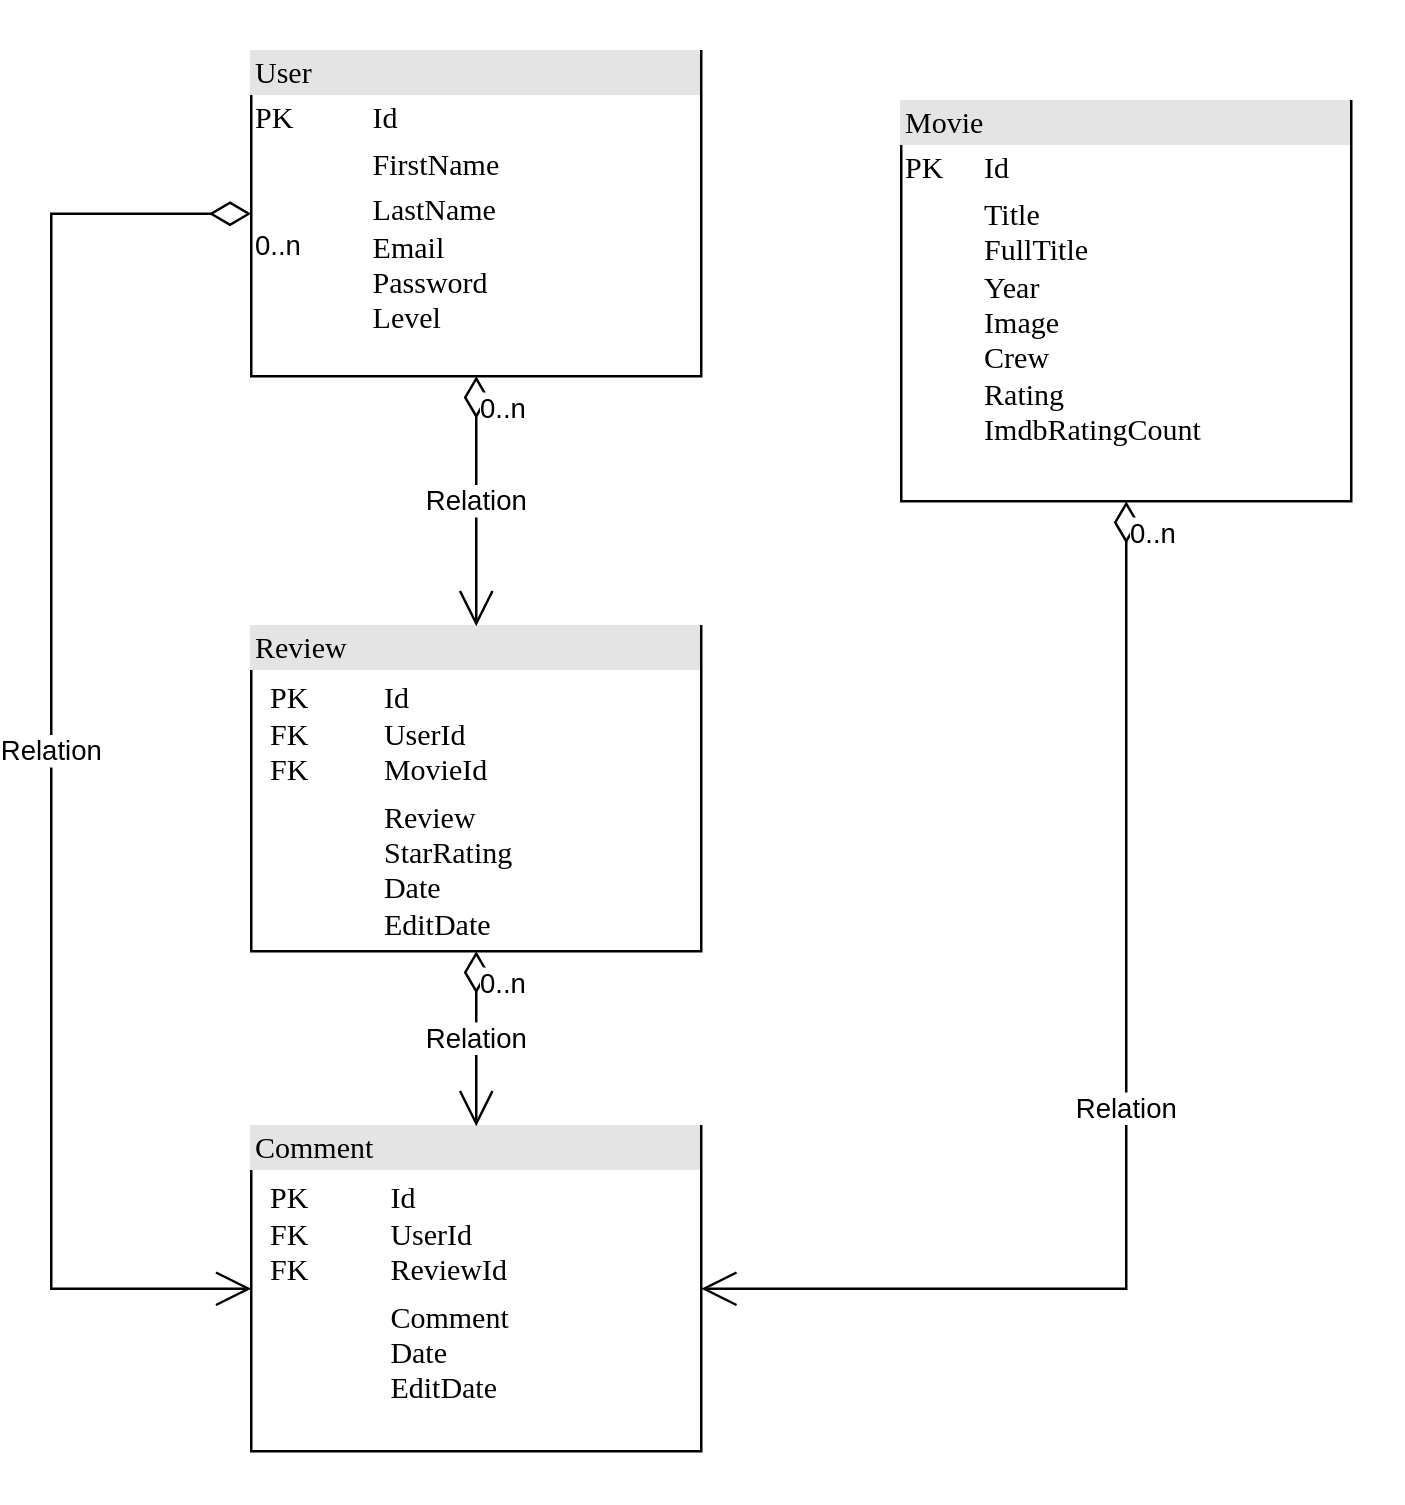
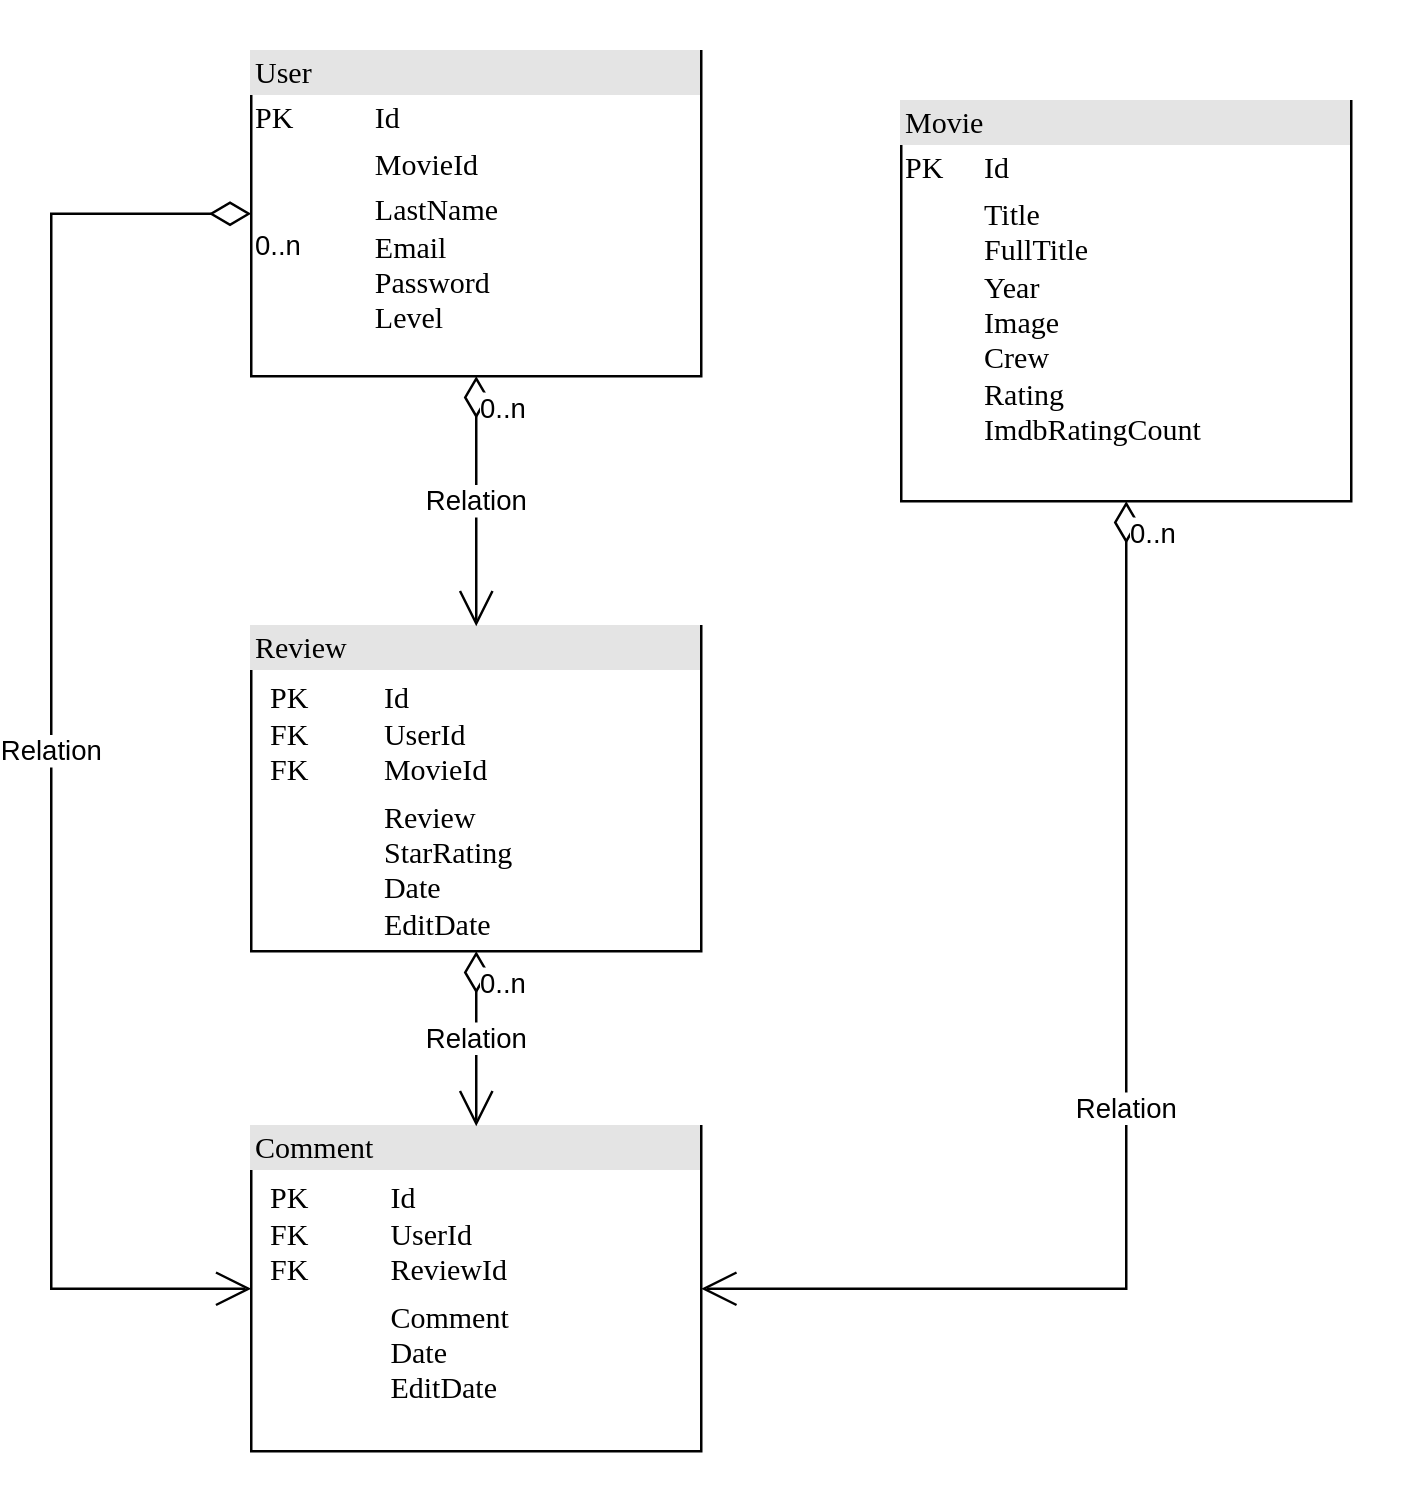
(323, 177) -> (318, 177)
